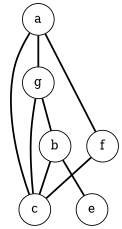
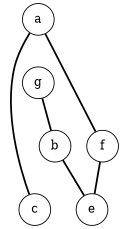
(38, 51) -> none
(31, 146) -> none
(45, 178) -> none
(67, 179) -> (97, 178)
